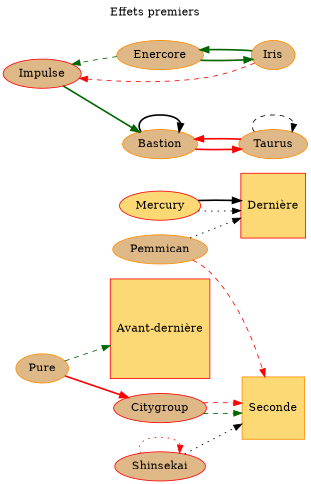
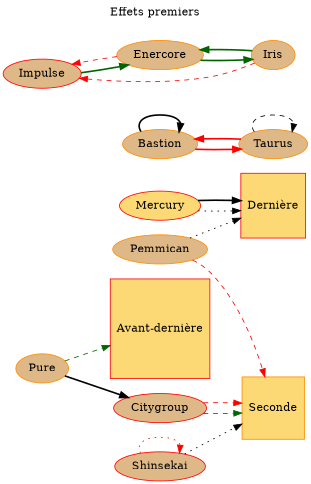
(99, 59) -> (99, 59)
(98, 107) -> (101, 70)
(93, 385) -> (93, 385)
